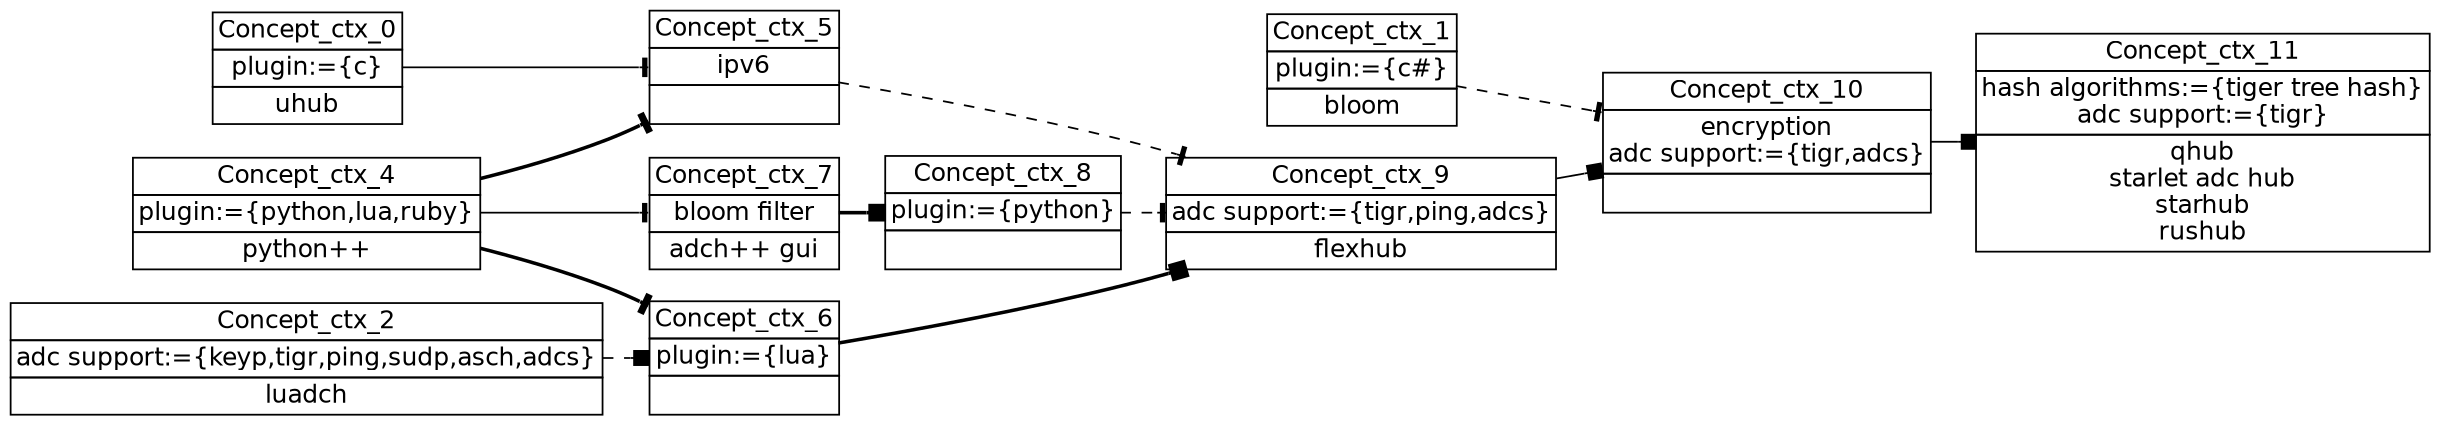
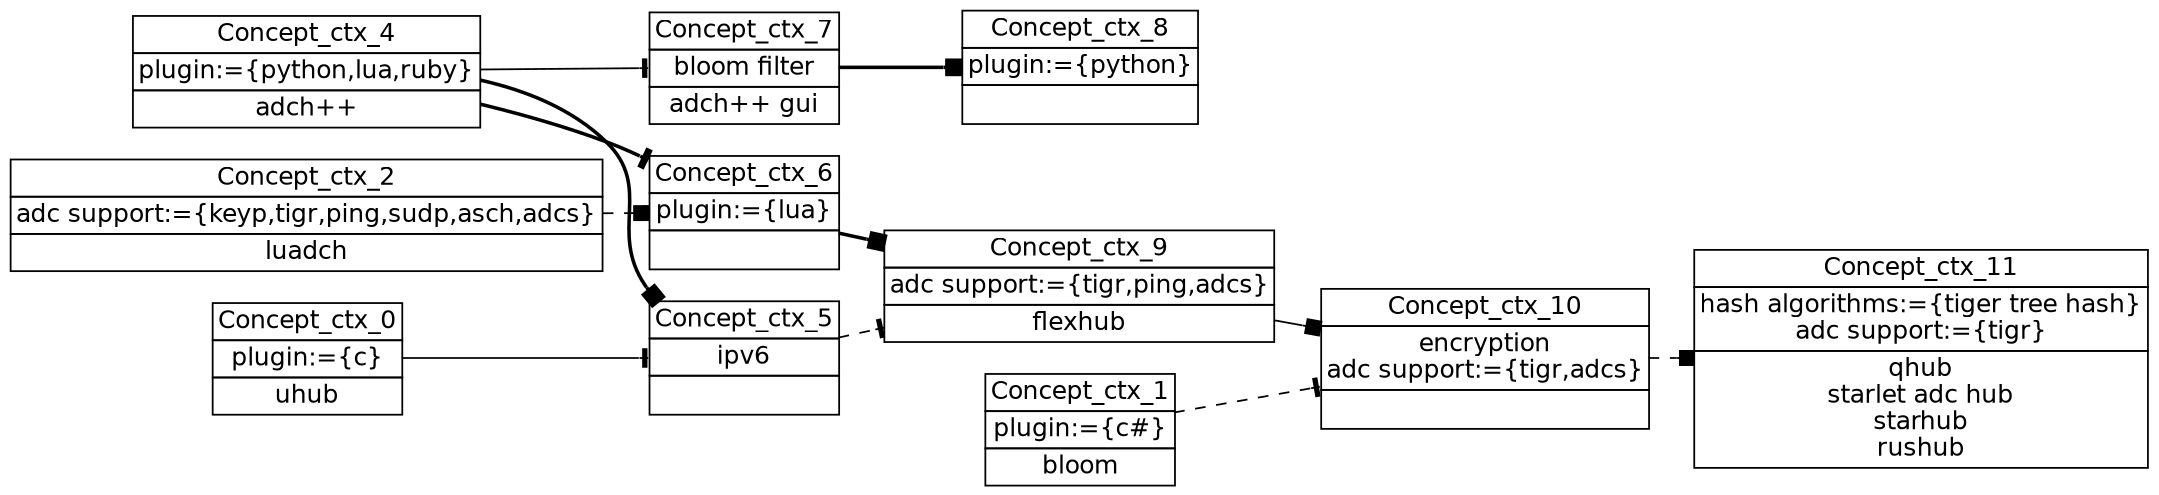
(1944, 142) -> (1662, 358)
(561, 156) -> (620, 159)
(1138, 213) -> none
(307, 250) -> (307, 108)
